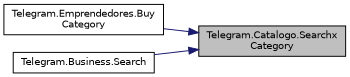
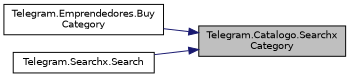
(84, 63) -> (84, 63)
